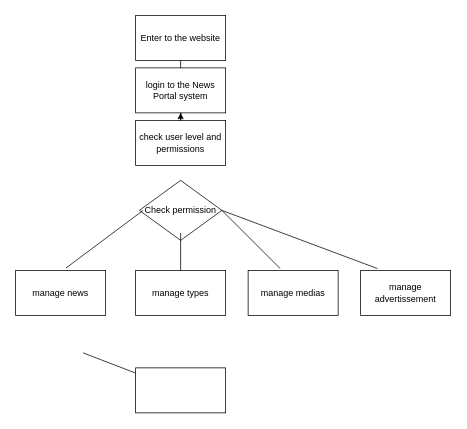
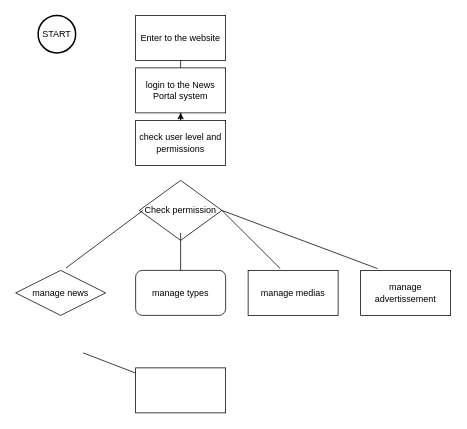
none -> (57, 34)
(60, 293) -> (60, 293)
(180, 293) -> (180, 293)
